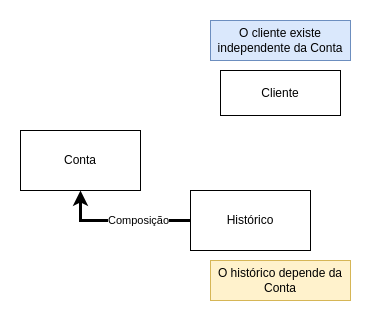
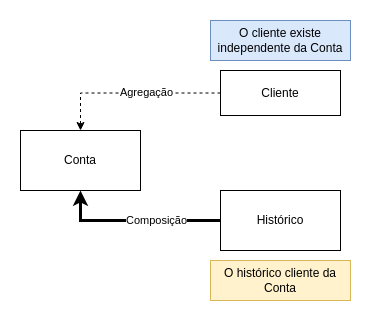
none -> (136, 93)
(251, 221) -> (281, 221)
(281, 281) -> (281, 281)
